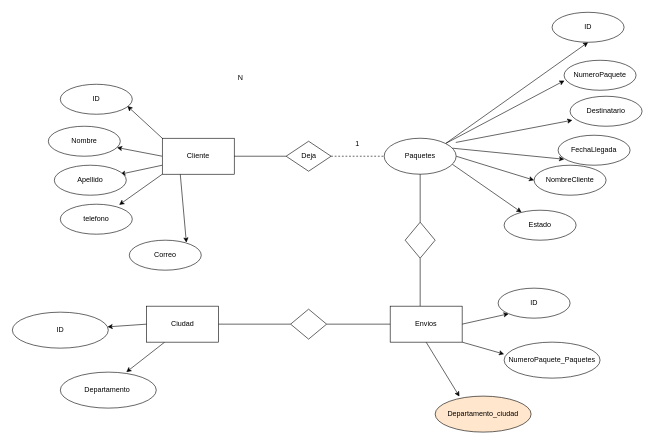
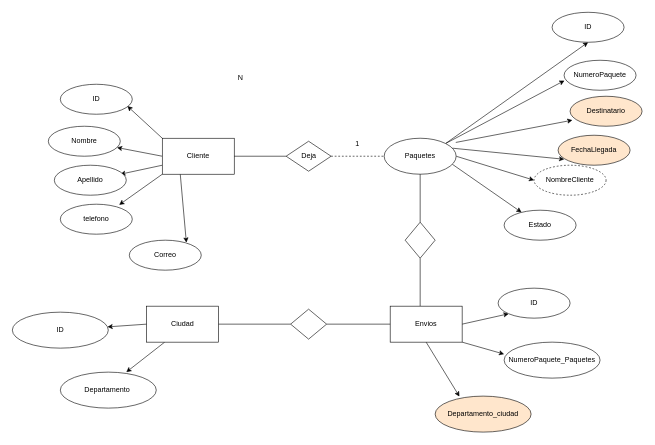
(606, 111) -> (606, 111)
(594, 150) -> (594, 150)
(570, 180) -> (570, 180)
